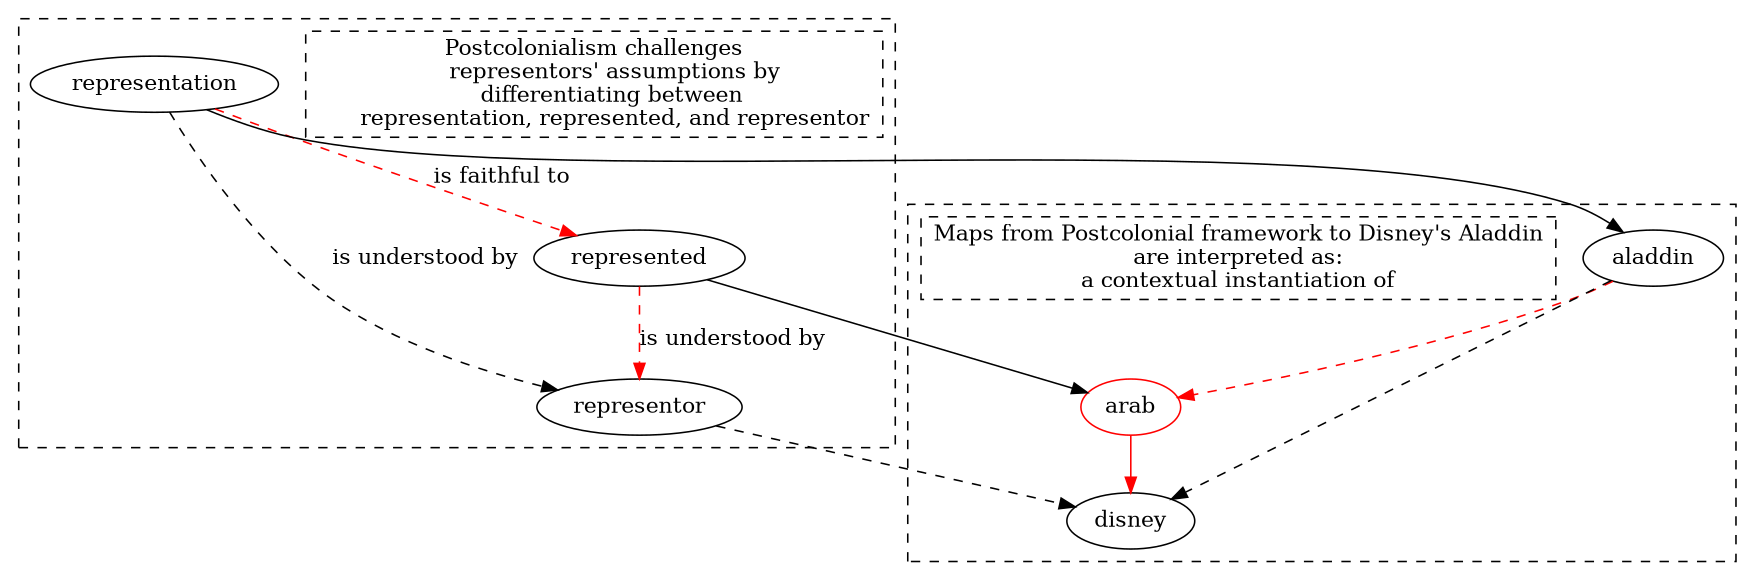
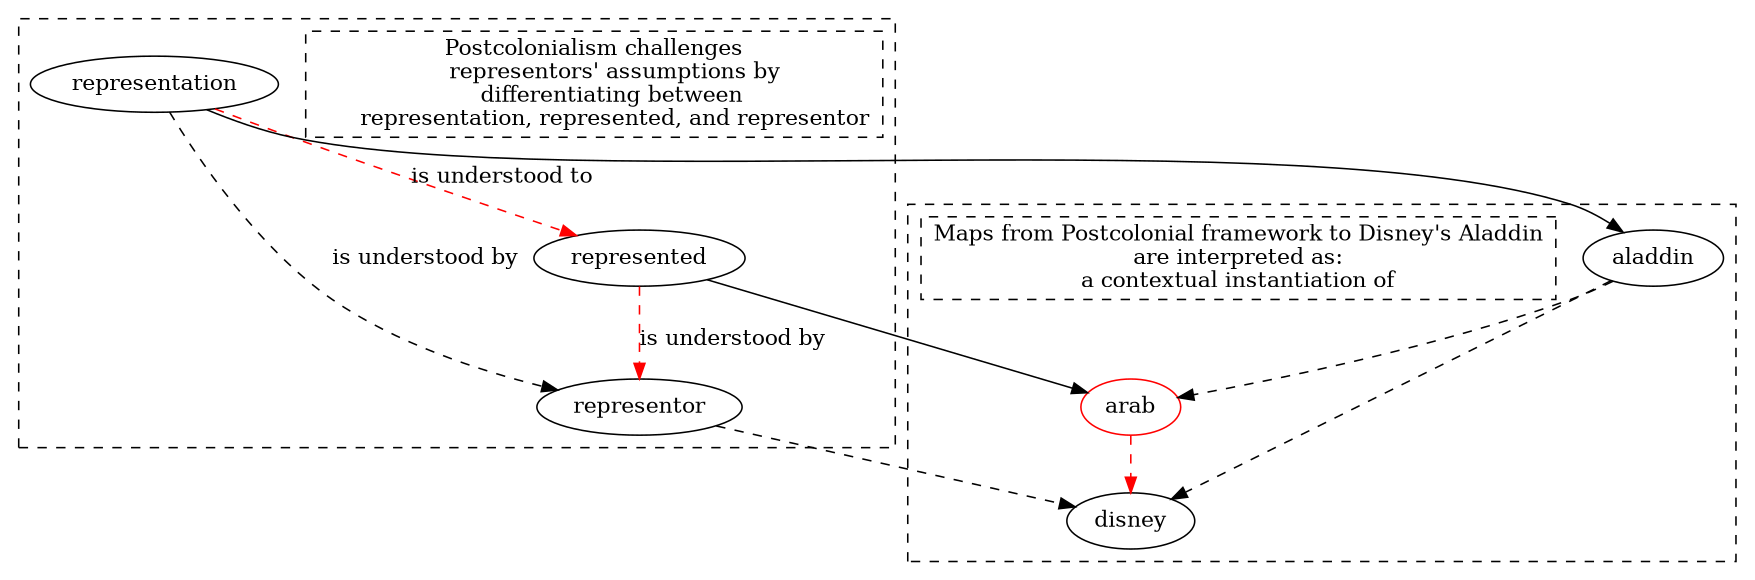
(502, 177) -> (502, 177)
(1406, 348) -> (1406, 348)
(1131, 456) -> (1131, 456)
